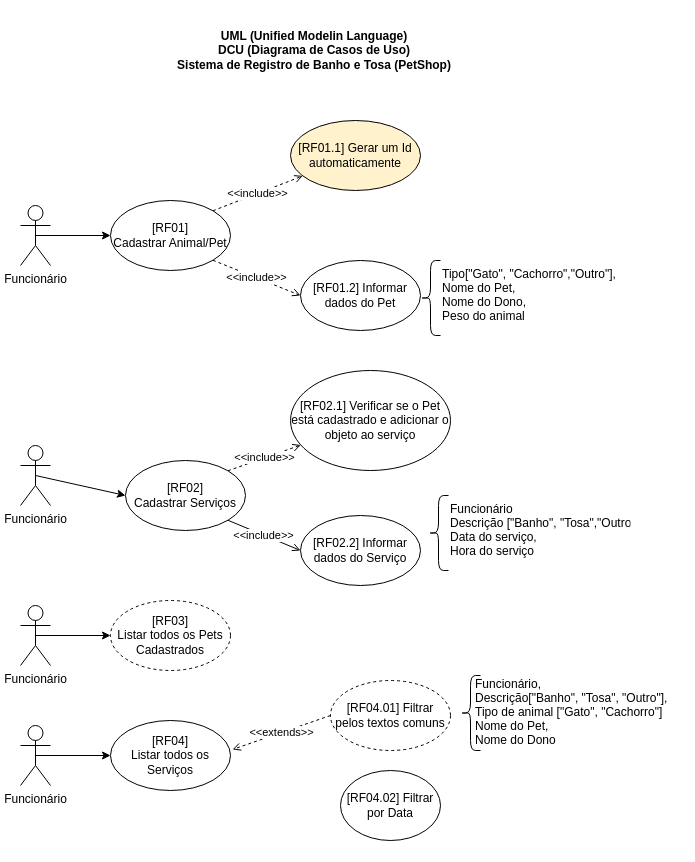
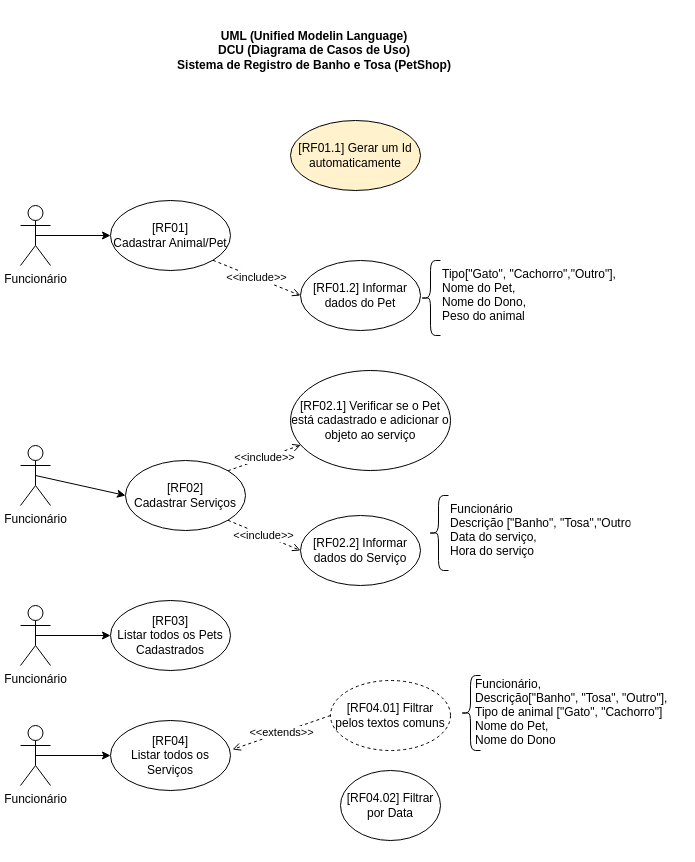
(257, 194) -> none
(239, 525) -> (239, 525)
(171, 636) -> (171, 636)
